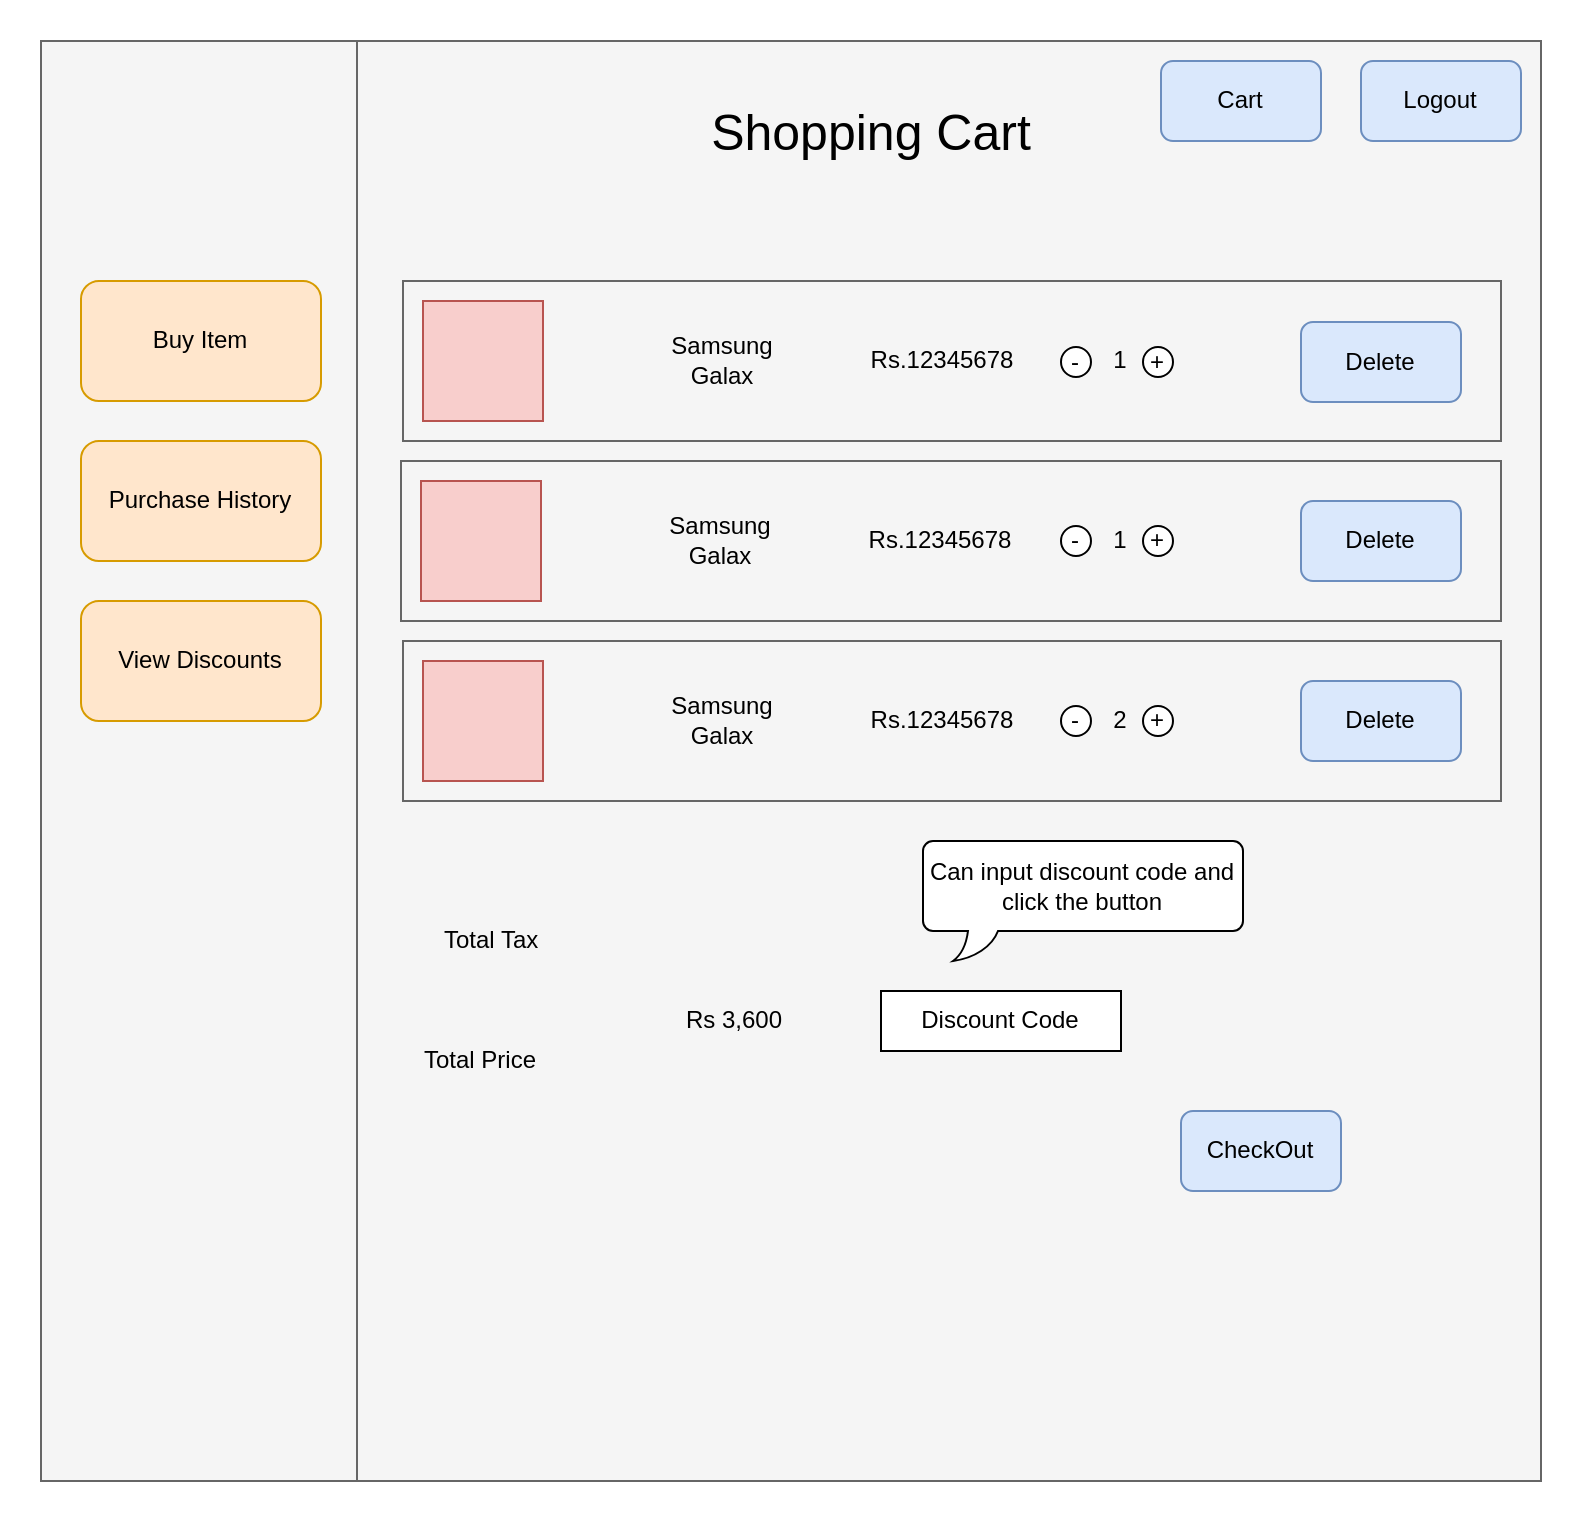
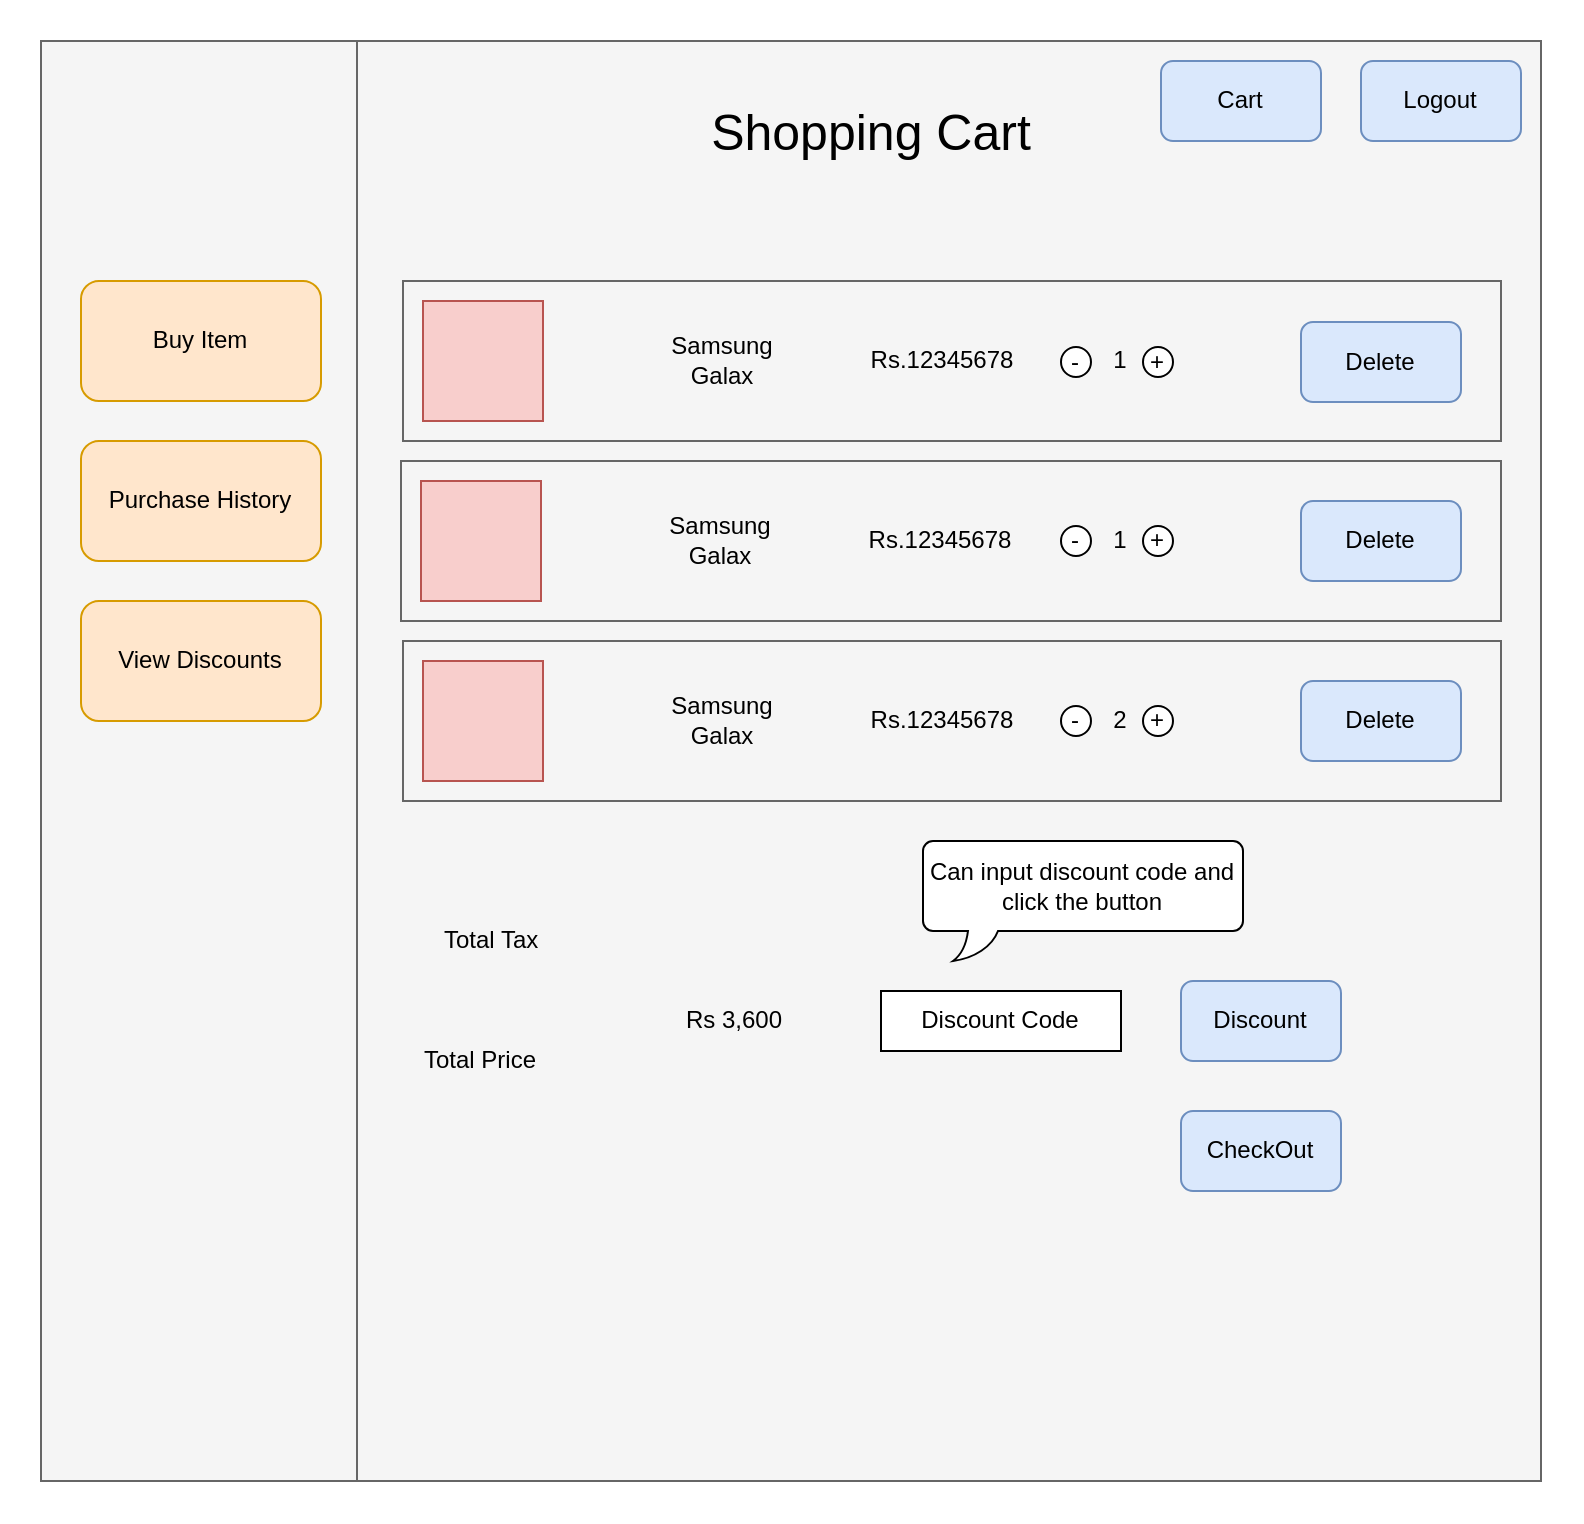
none -> (1261, 1021)
